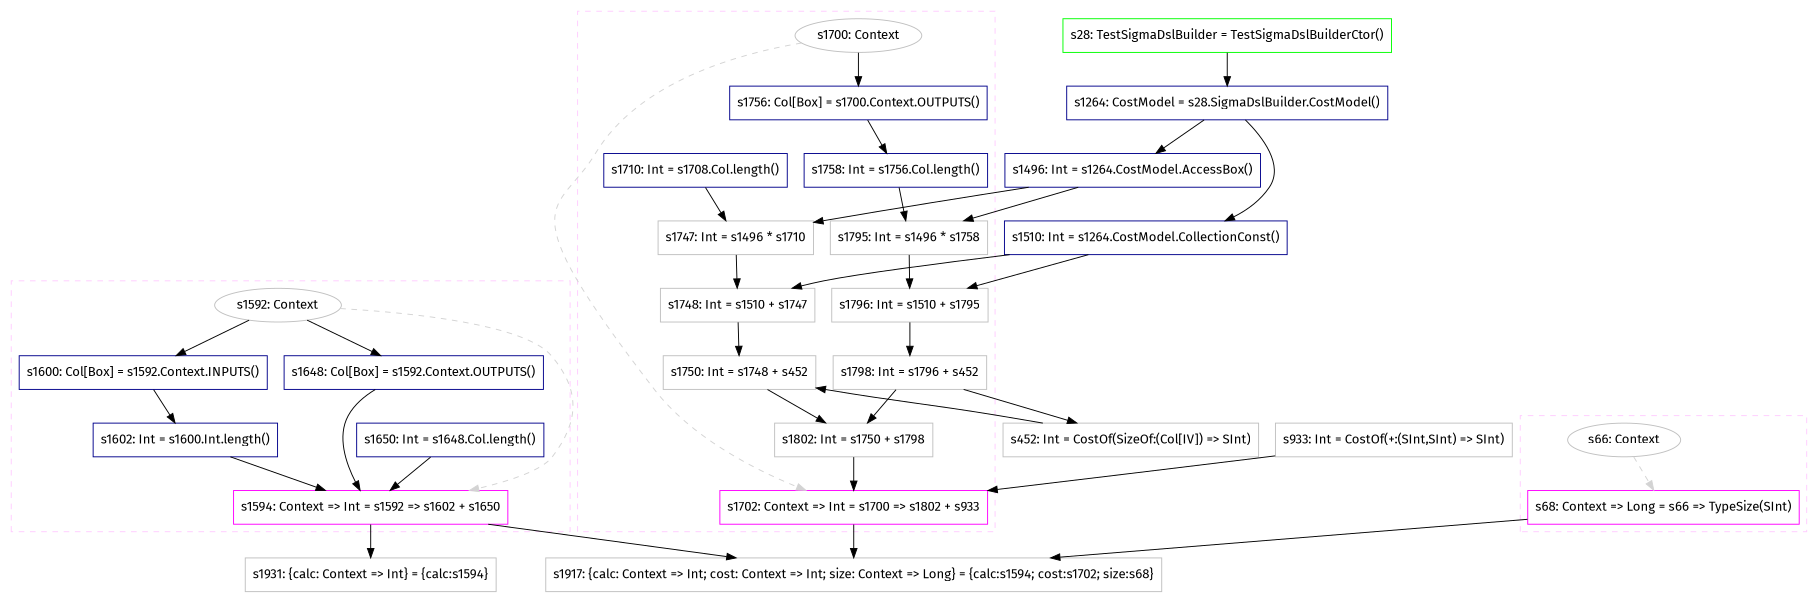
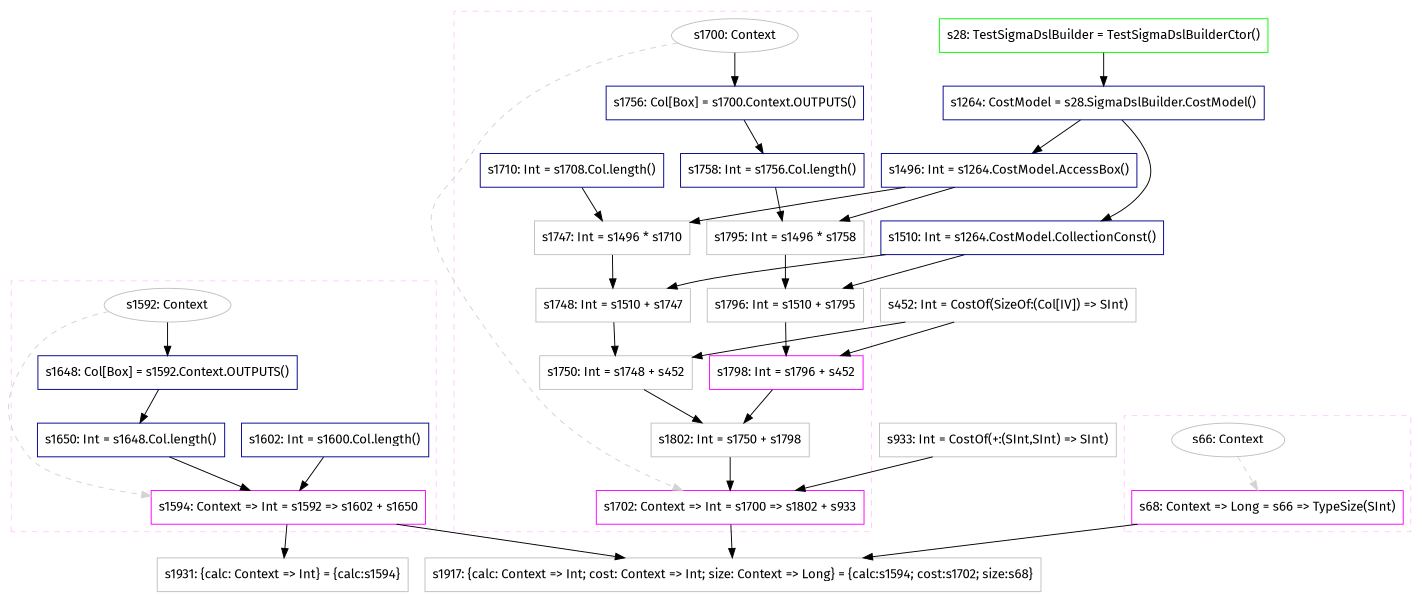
(143, 373) -> none
(910, 373) -> (786, 373)
(1016, 405) -> (902, 337)
(344, 431) -> (152, 402)
(185, 440) -> (335, 440)
